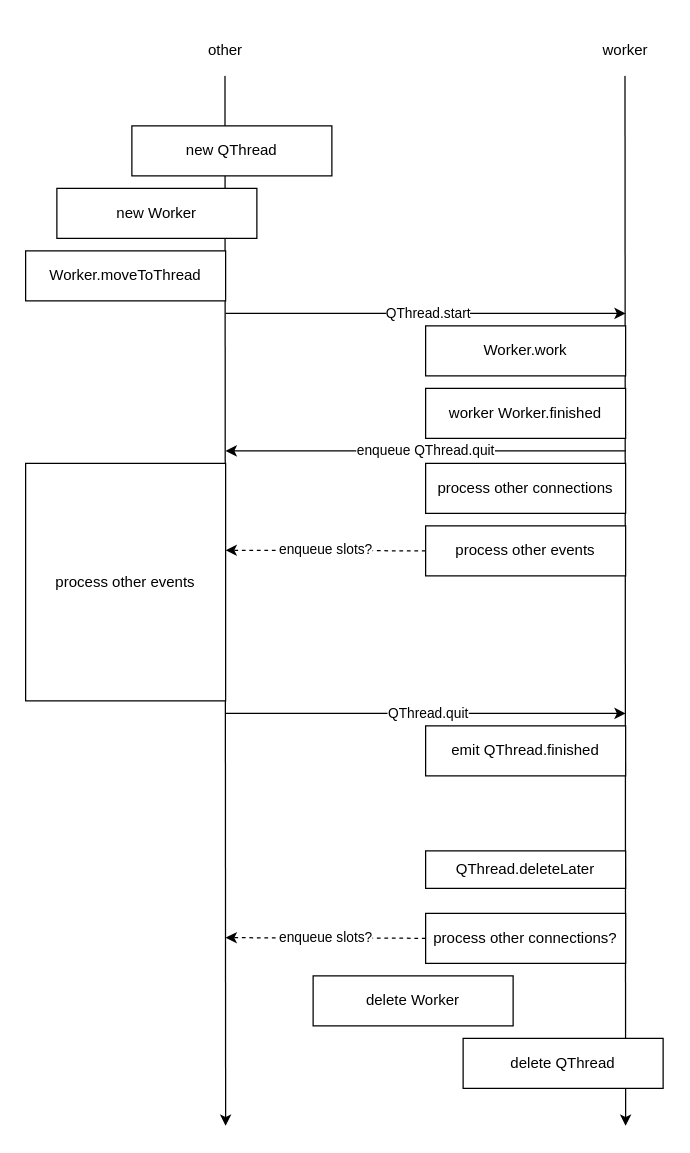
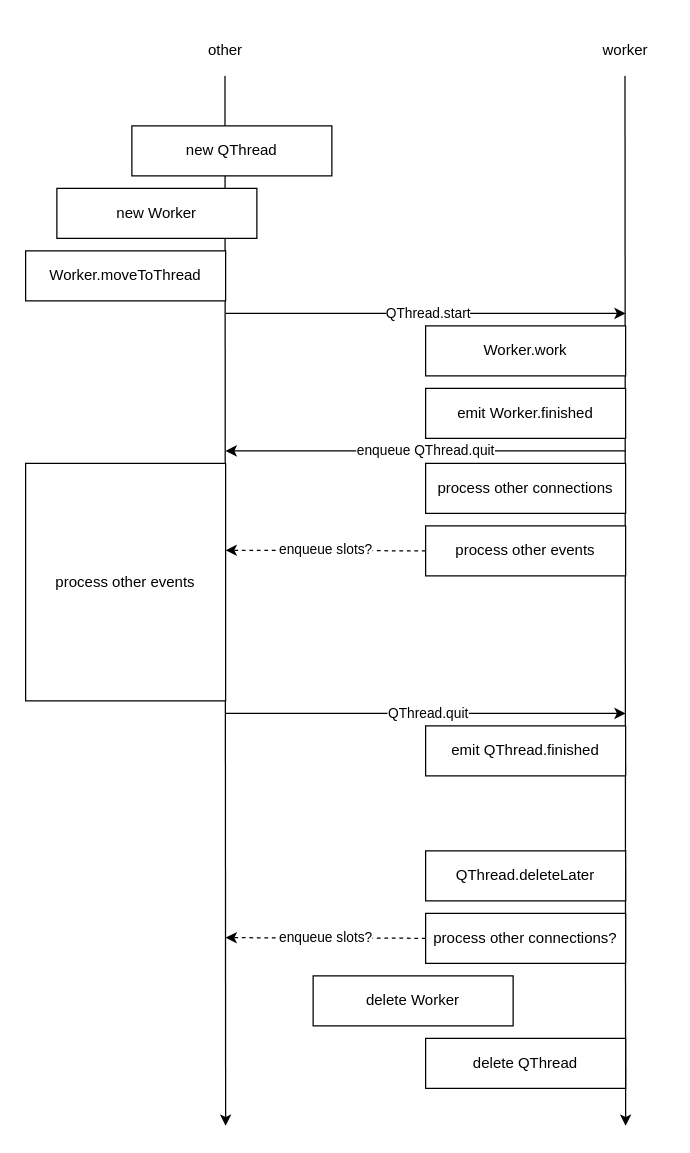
(526, 413) -> (526, 413)
(526, 869) -> (526, 876)
(563, 1063) -> (526, 1063)
